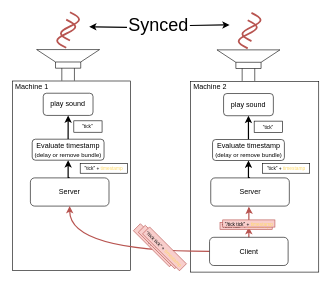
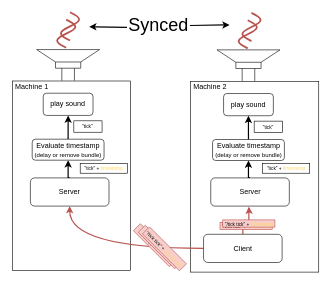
(249, 251) -> (243, 248)
